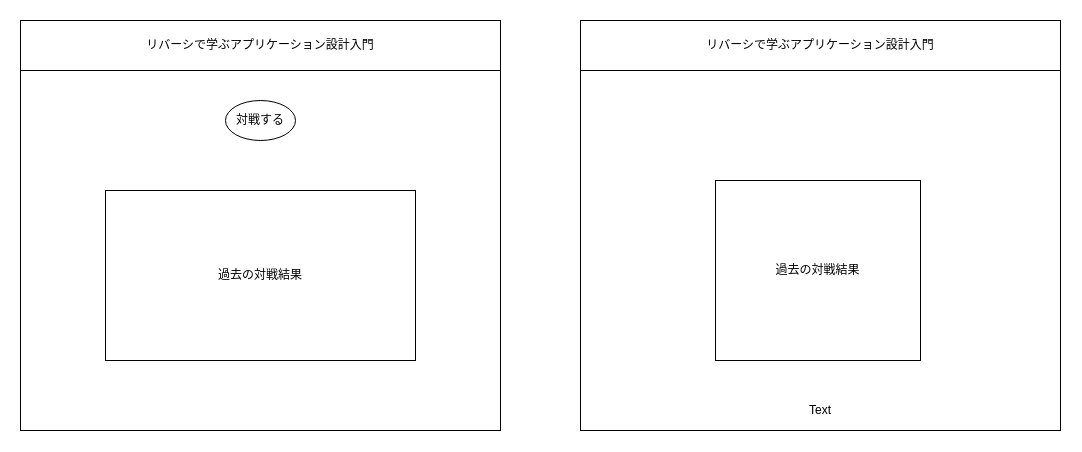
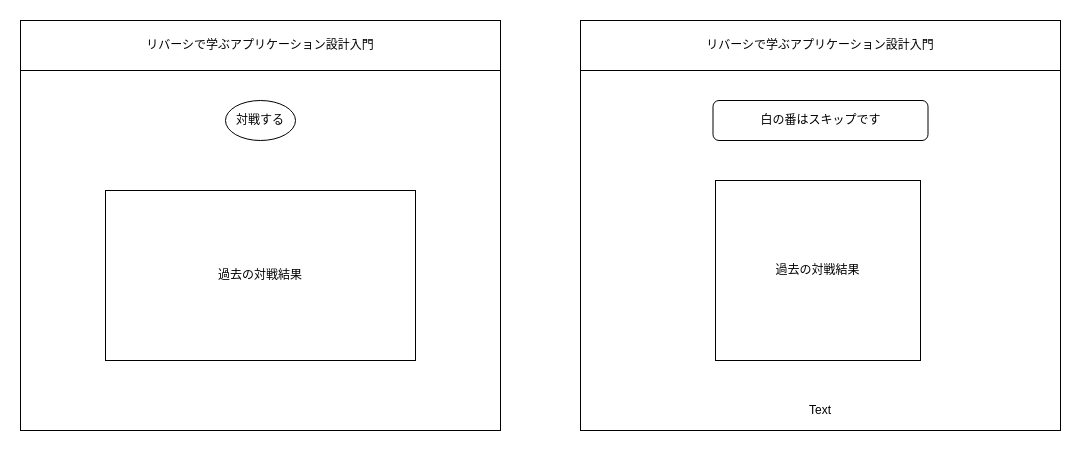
none -> (821, 121)
